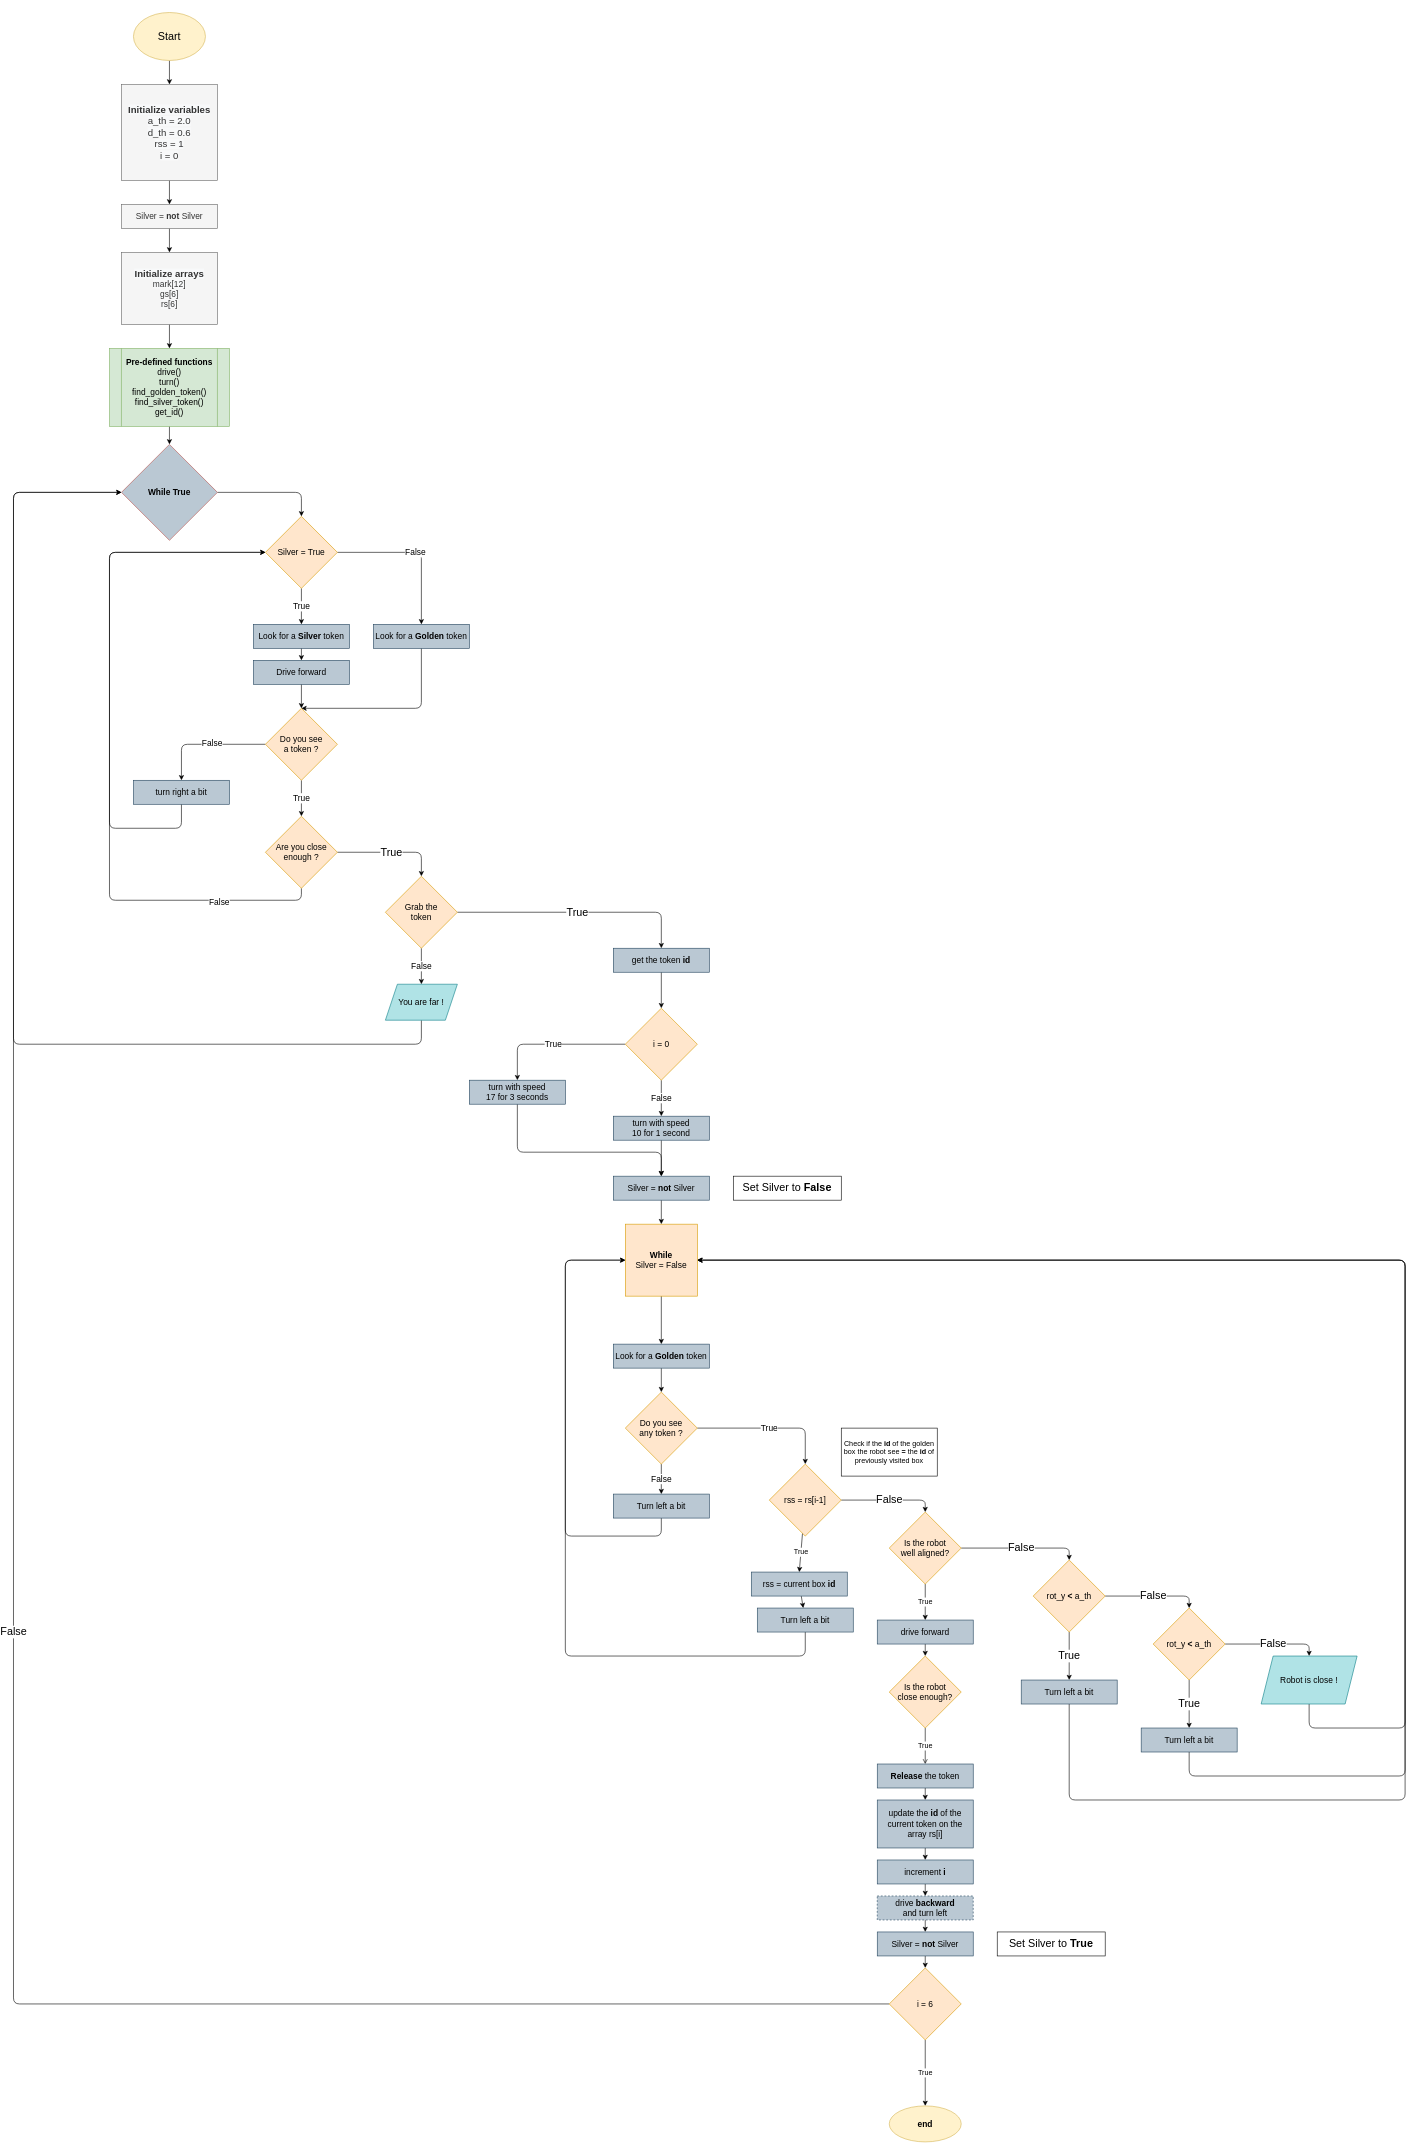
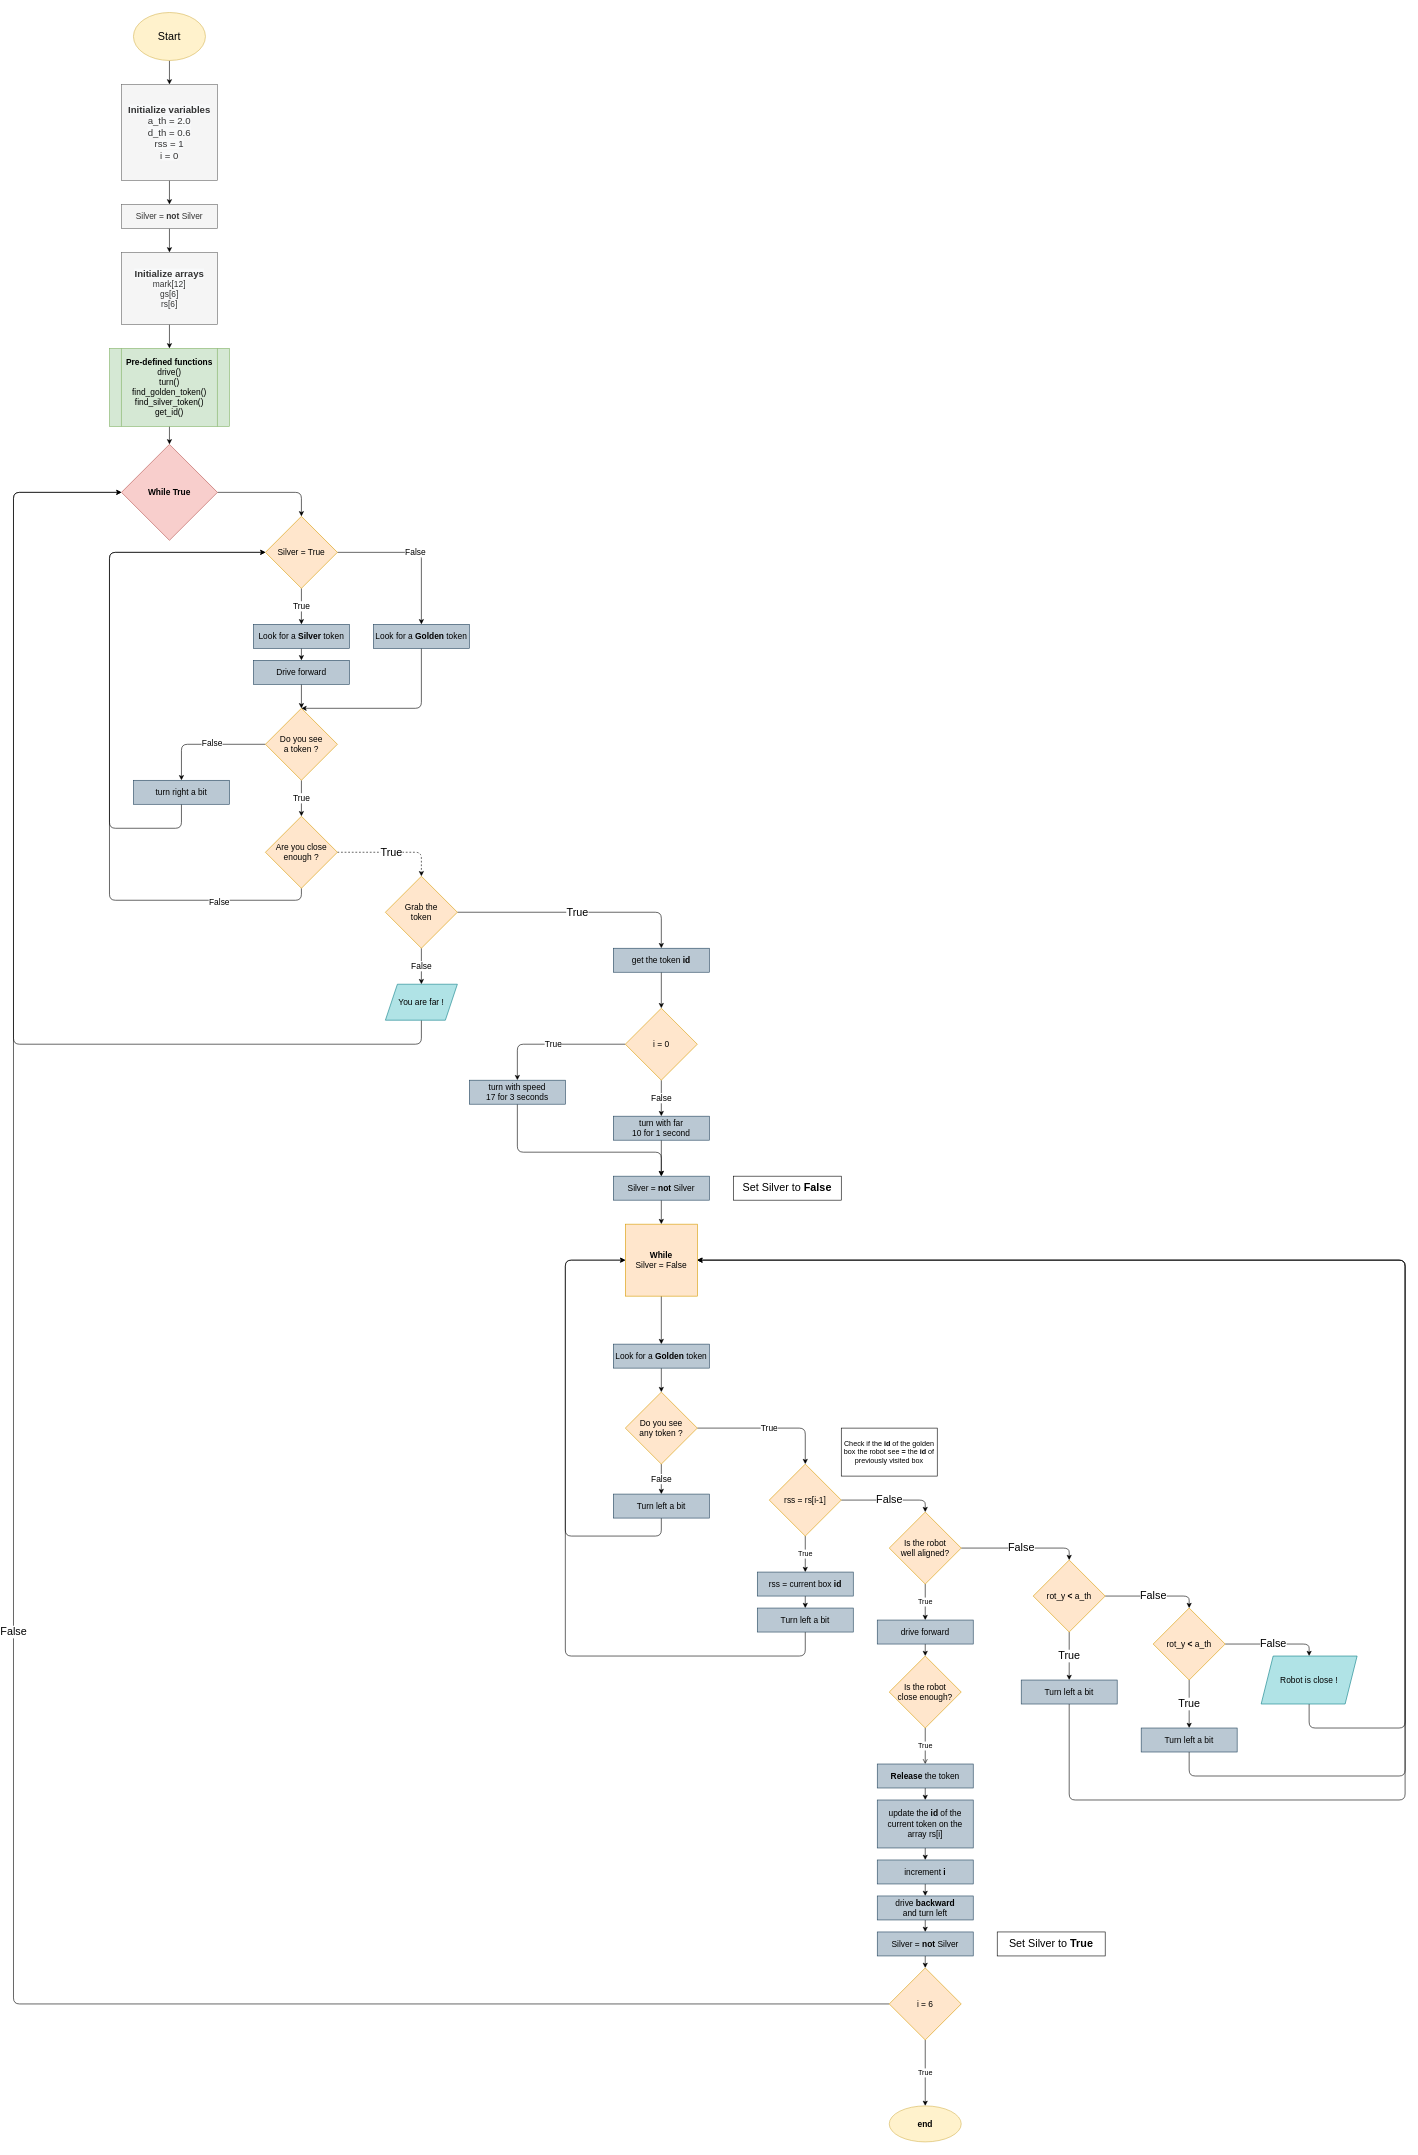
(170, 492) -> (170, 492)
(359, 852) -> (359, 852)
(662, 1128) -> (662, 1128)
(800, 1584) -> (806, 1584)
(926, 1908) -> (926, 1908)
